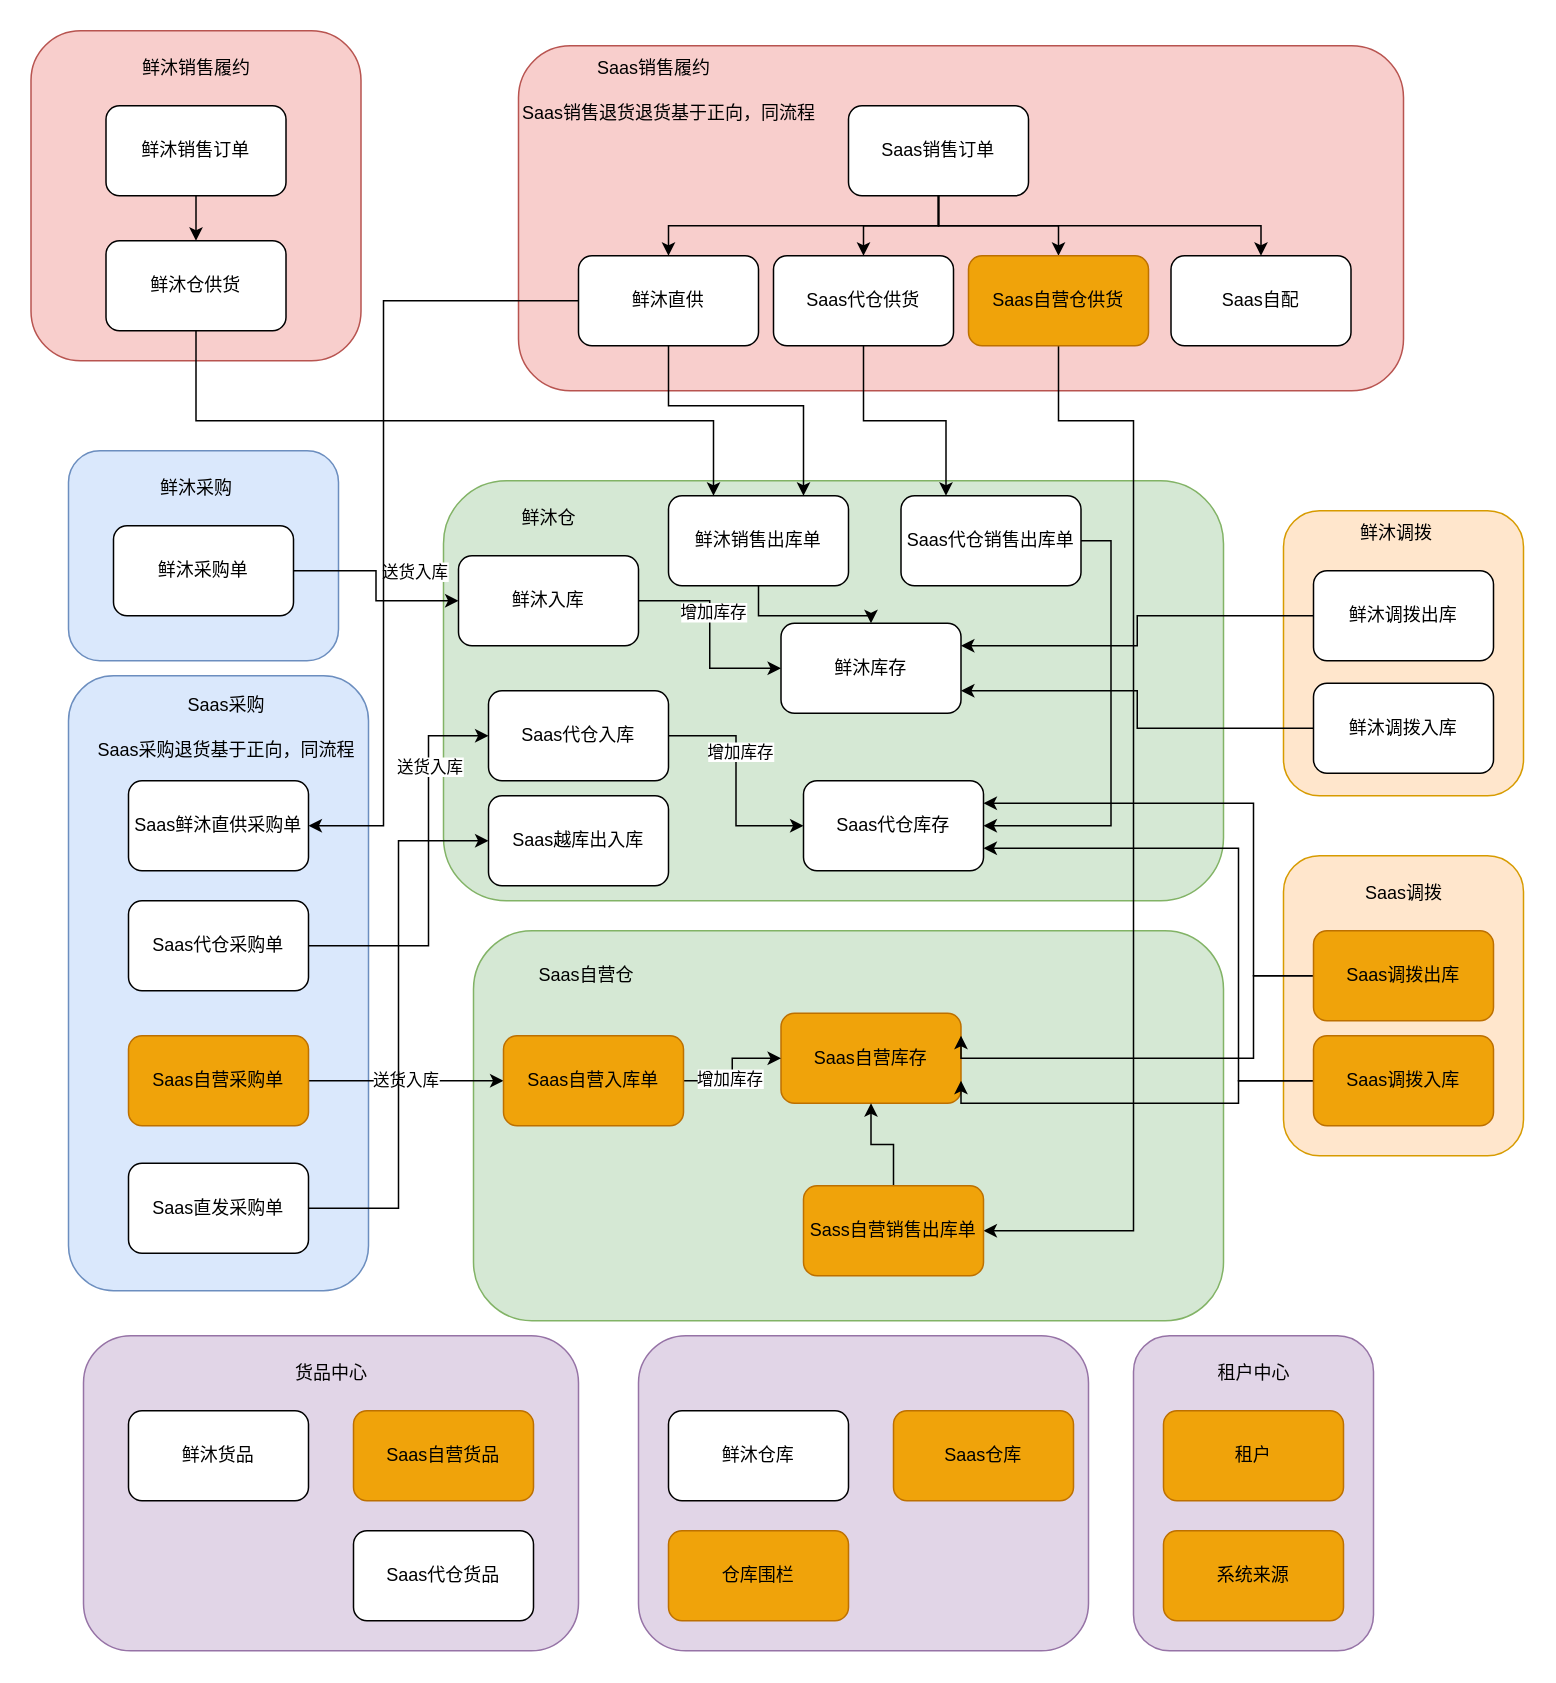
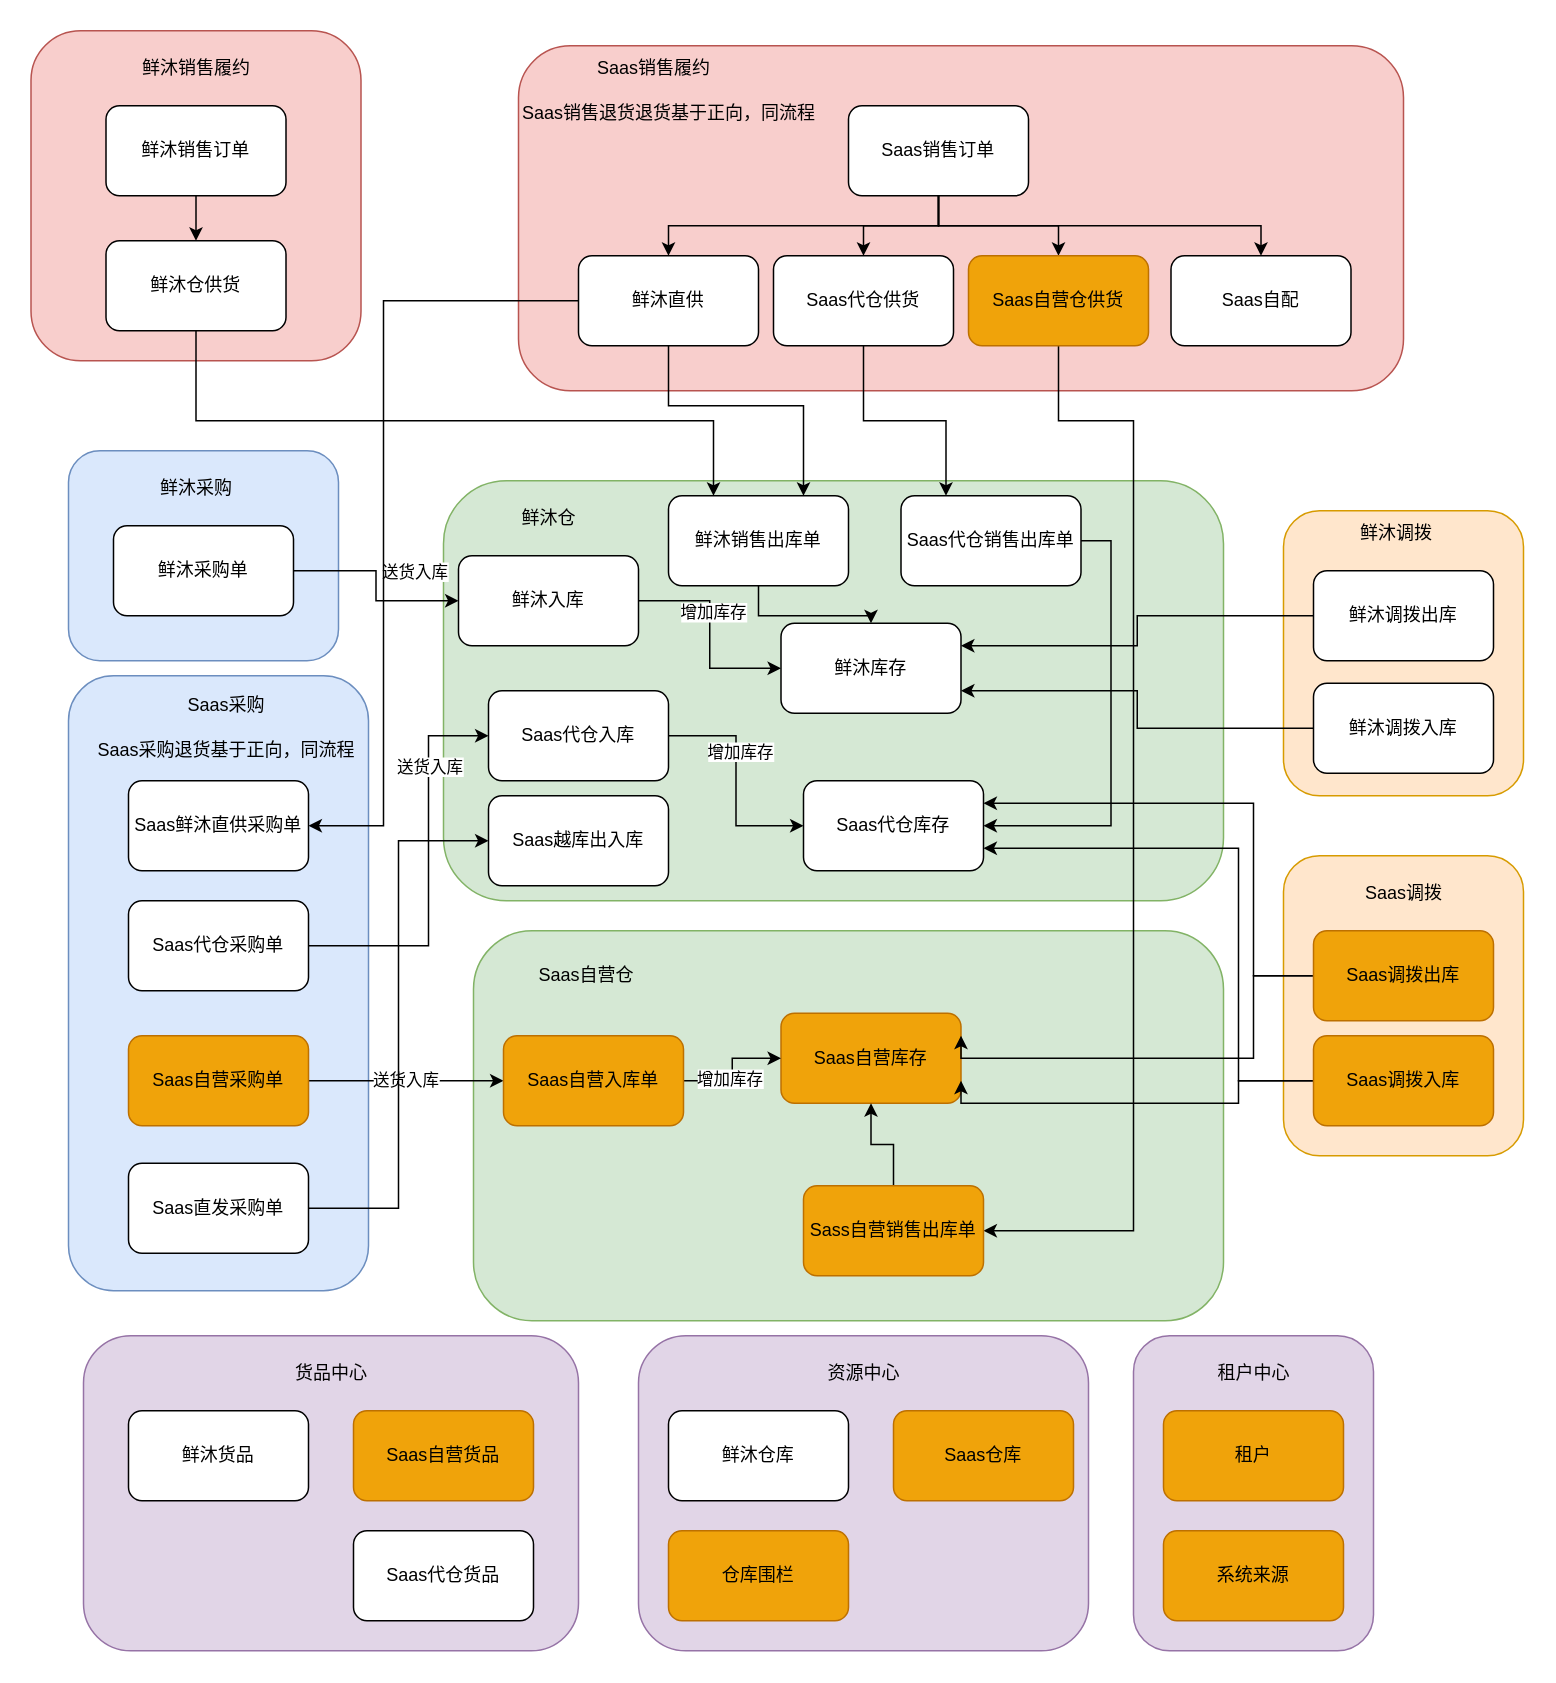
none -> (863, 1373)
